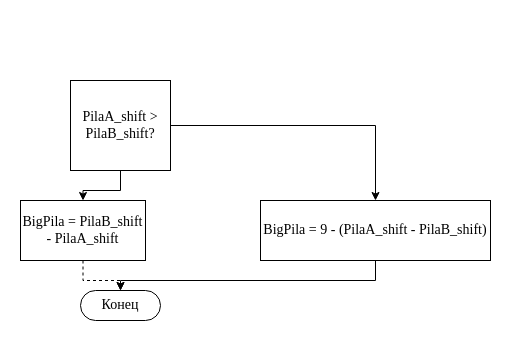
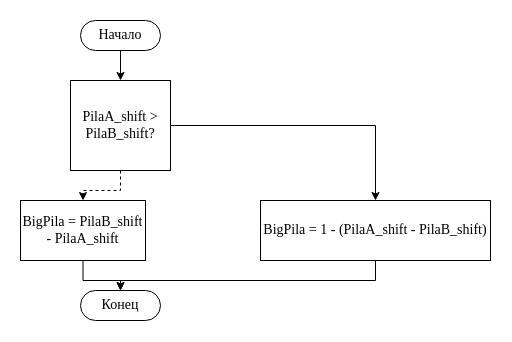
none -> (121, 36)
none -> (121, 70)
(110, 191) -> (110, 191)
(376, 231) -> (376, 231)
(91, 281) -> (91, 281)
